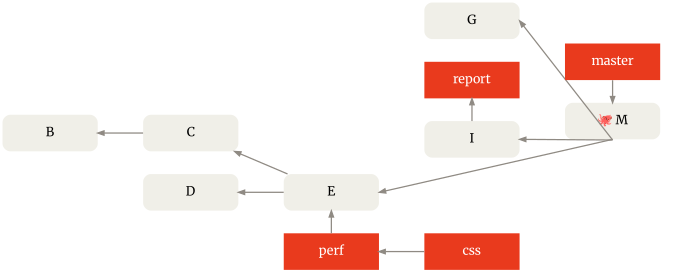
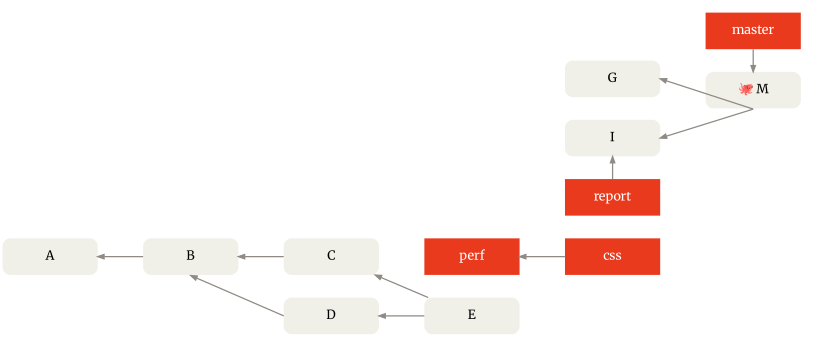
(472, 113) -> (613, 171)
(499, 165) -> none
(331, 225) -> none
none -> (50, 257)
none -> (240, 297)
